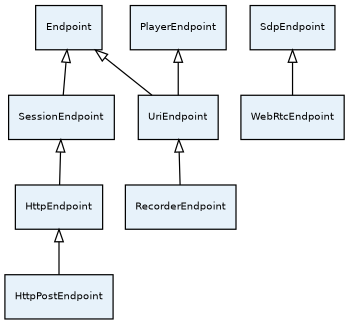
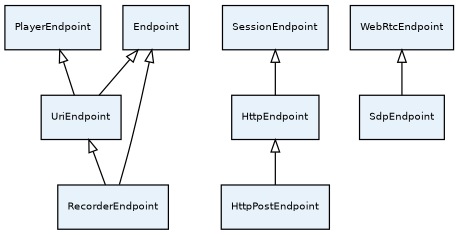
(65, 79) -> (136, 124)
(293, 79) -> (402, 79)
